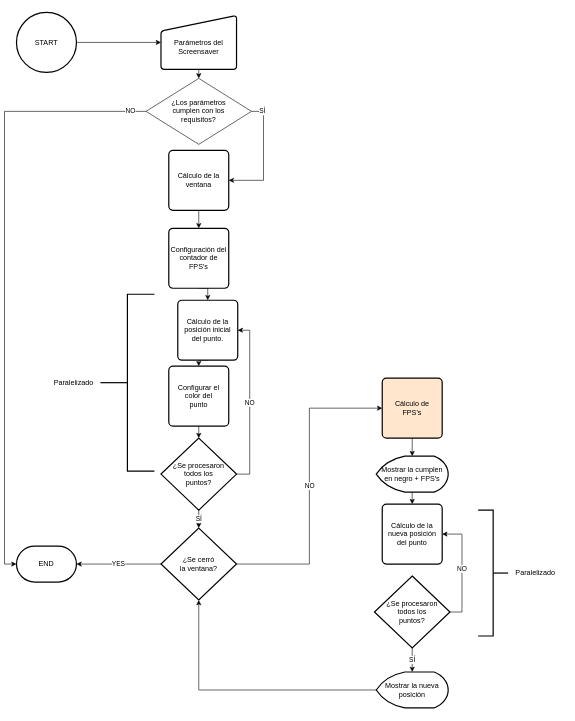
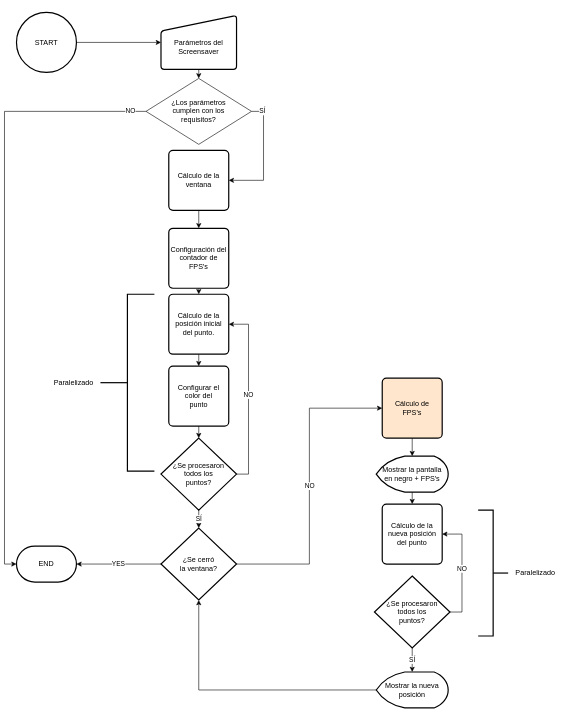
(208, 330) -> (199, 324)
(413, 474) -> (413, 474)
